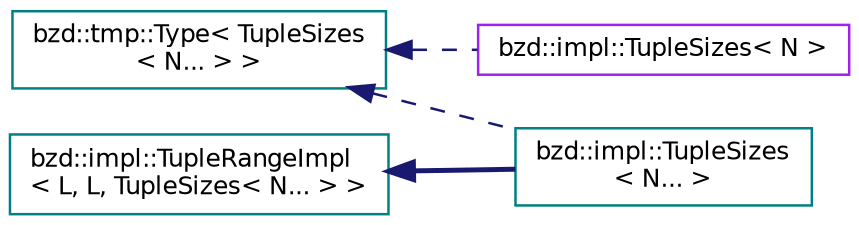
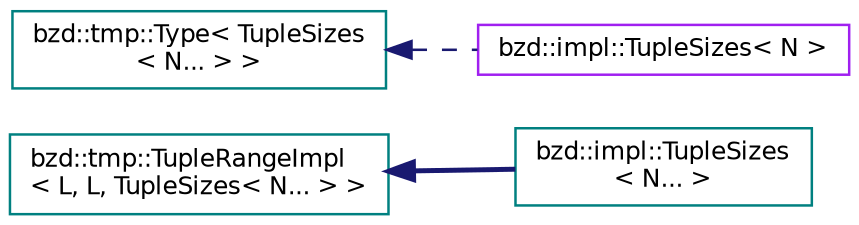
(444, 111) -> none
(199, 174) -> (199, 174)
